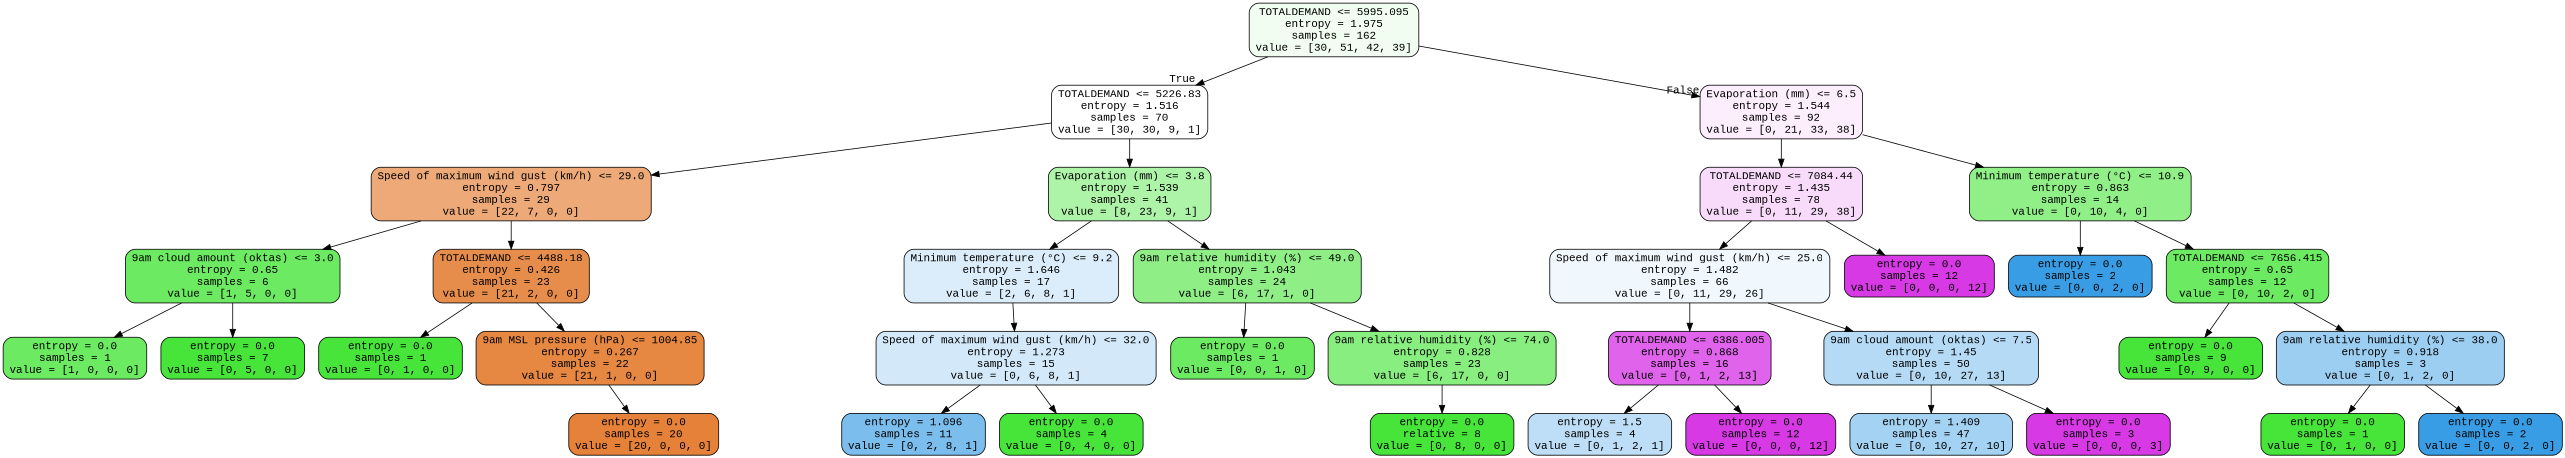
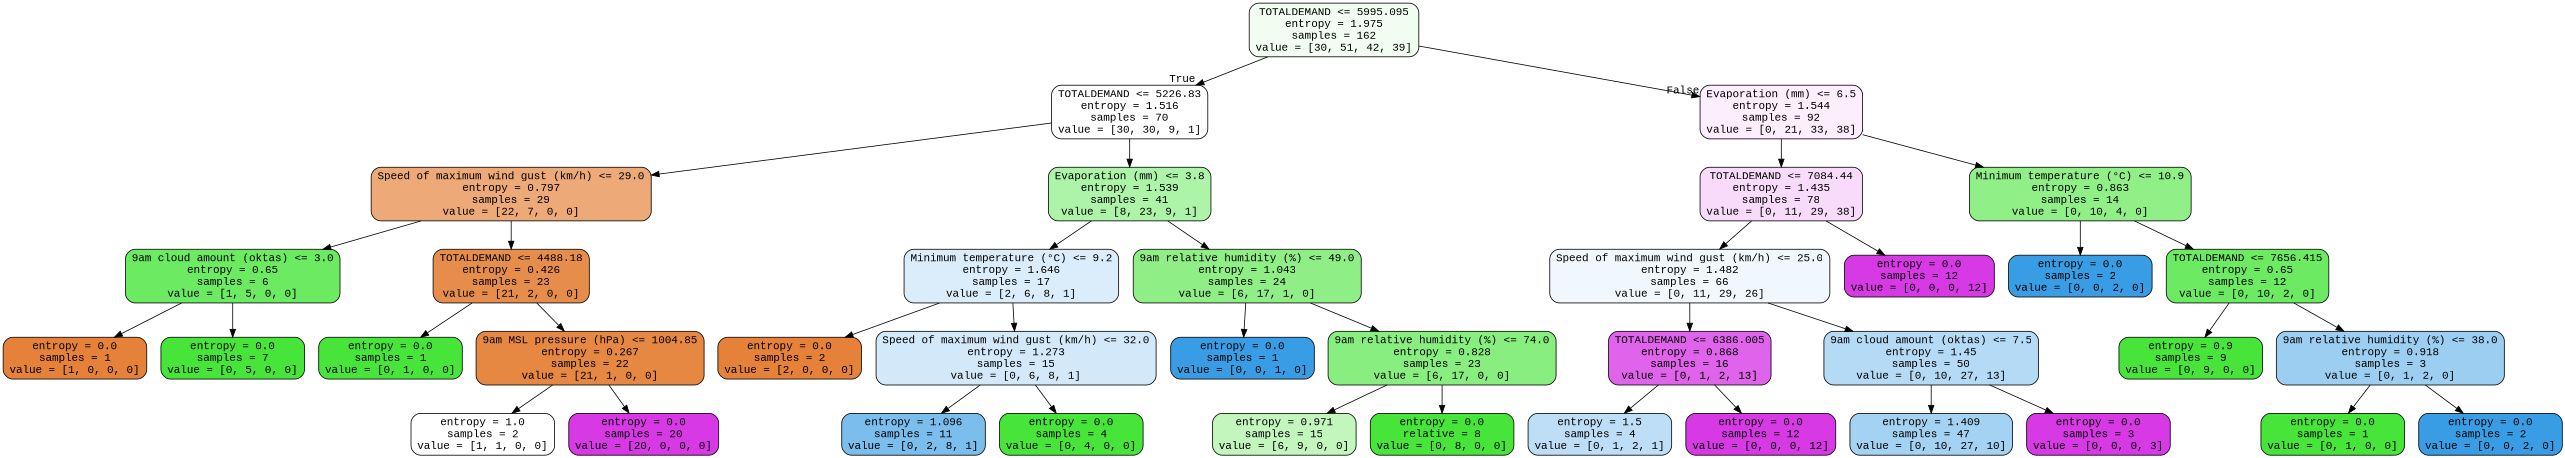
(75, 358) -> (75, 358)
none -> (790, 358)
(1242, 358) -> (1242, 358)
(2191, 358) -> (2191, 358)
none -> (483, 434)
(644, 434) -> (644, 434)
none -> (1284, 434)
